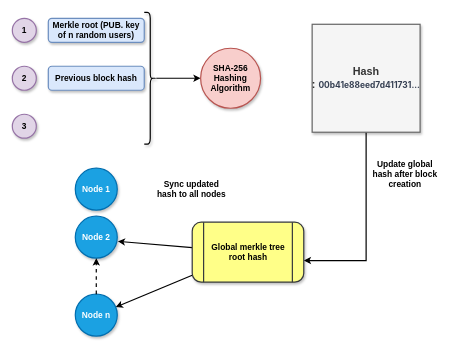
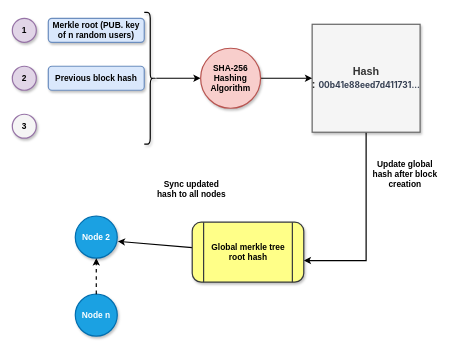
none -> (284, 78)
(24, 126) -> (24, 126)
(96, 189) -> none
(157, 290) -> none
